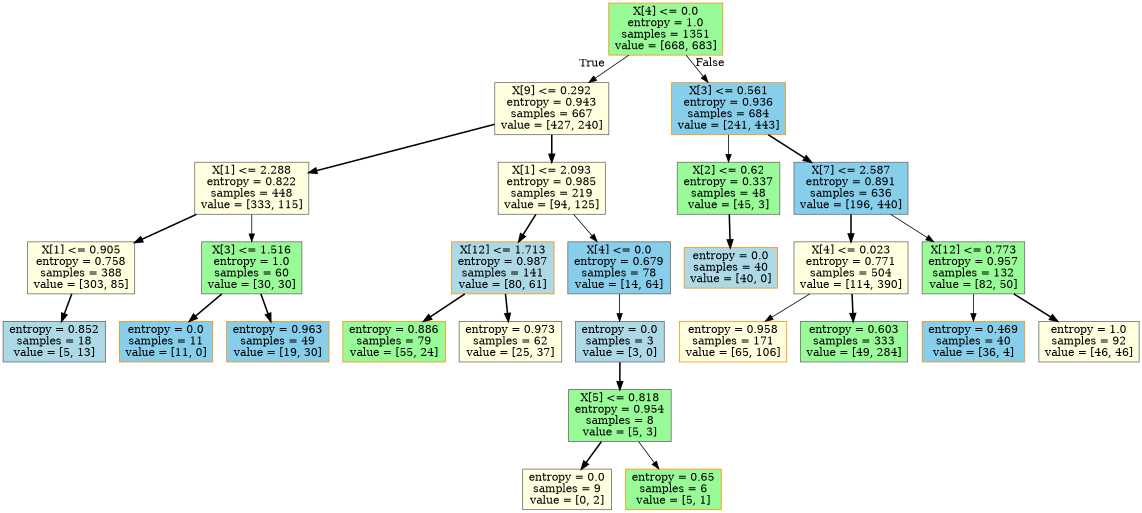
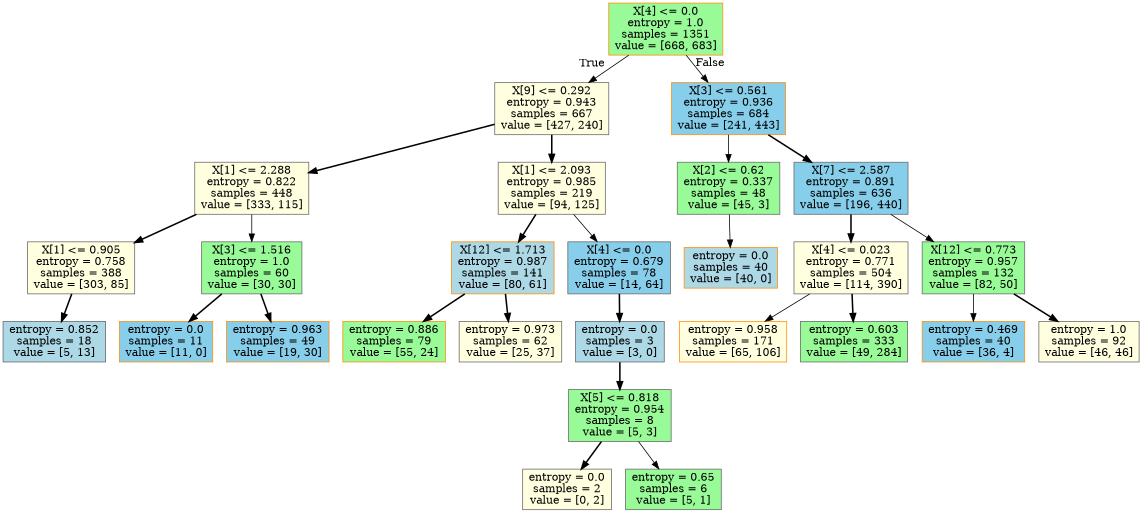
(730, 227) -> (730, 227)
(619, 304) -> (619, 304)
(567, 489) -> (567, 489)
(673, 489) -> (673, 489)
